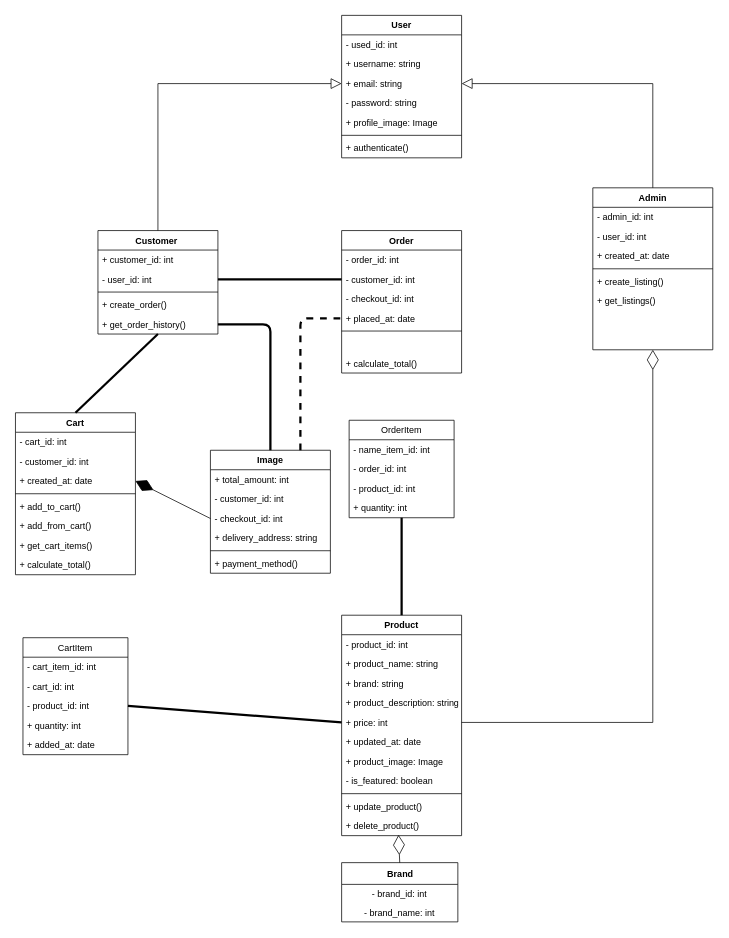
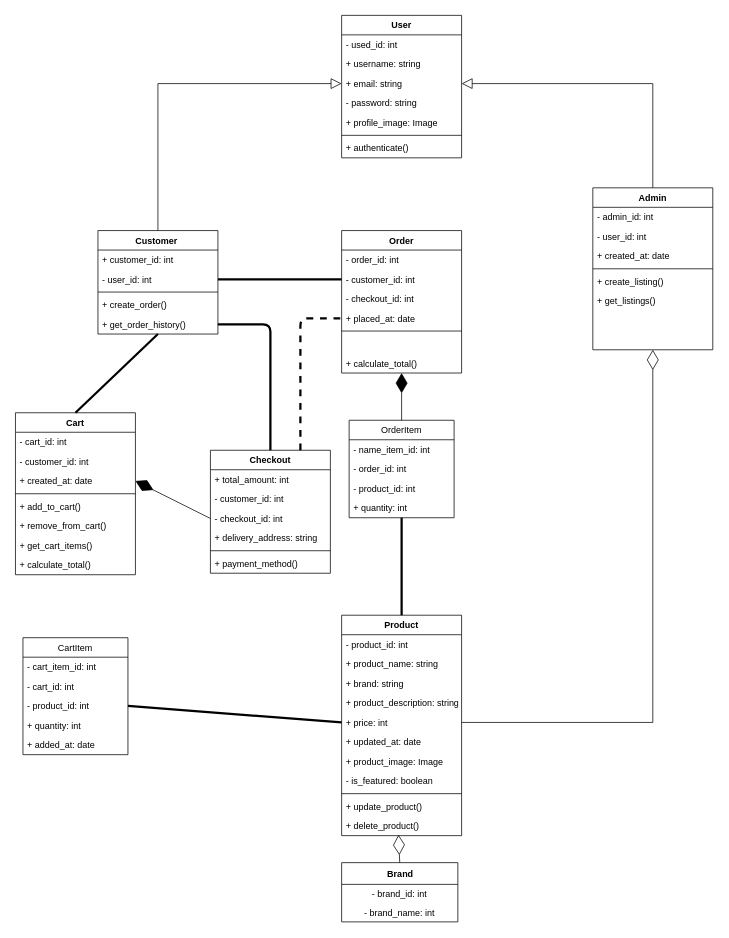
none -> (402, 406)
(270, 461) -> (270, 461)
(61, 527) -> (69, 527)
